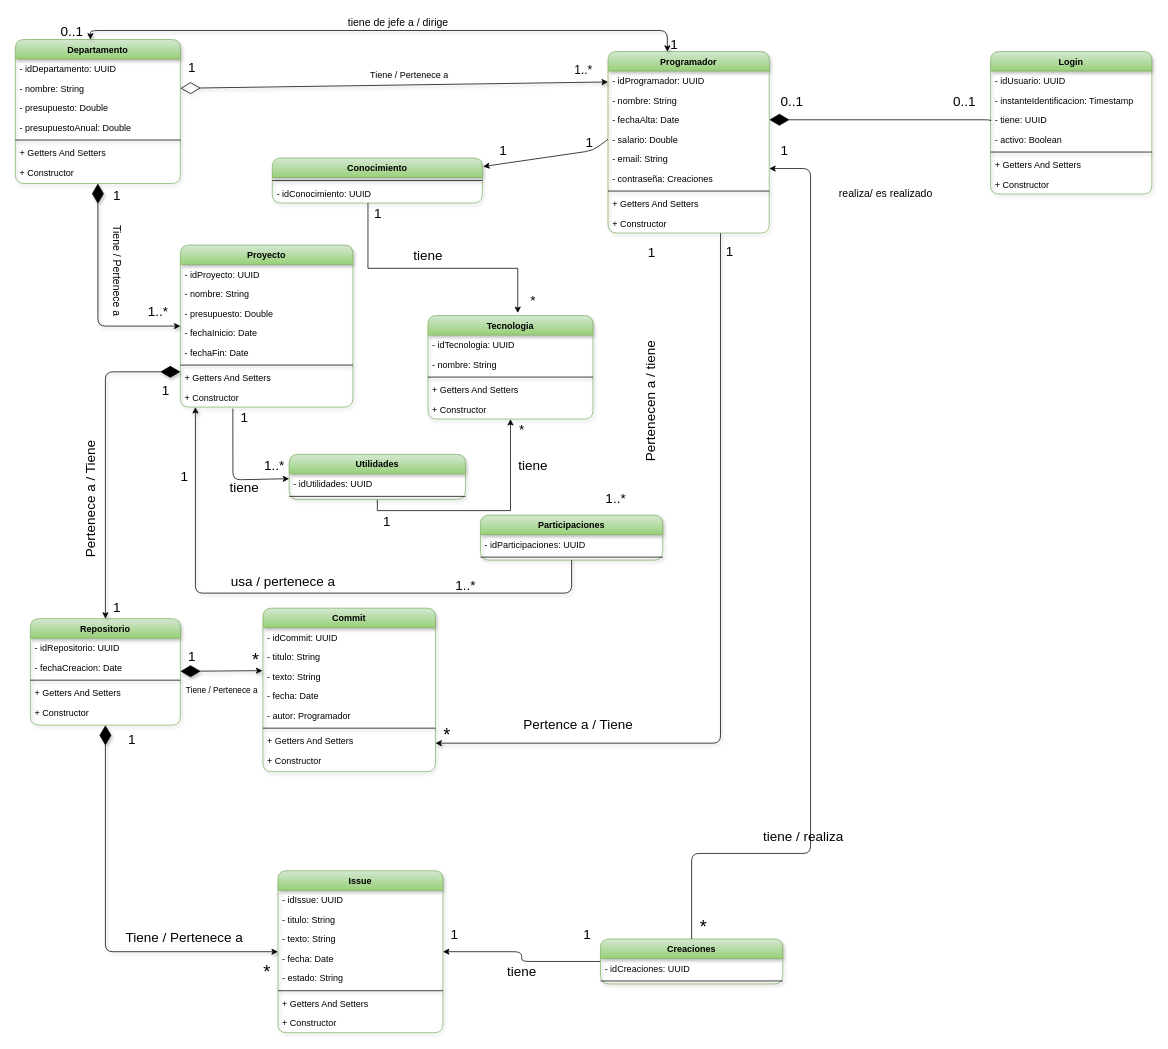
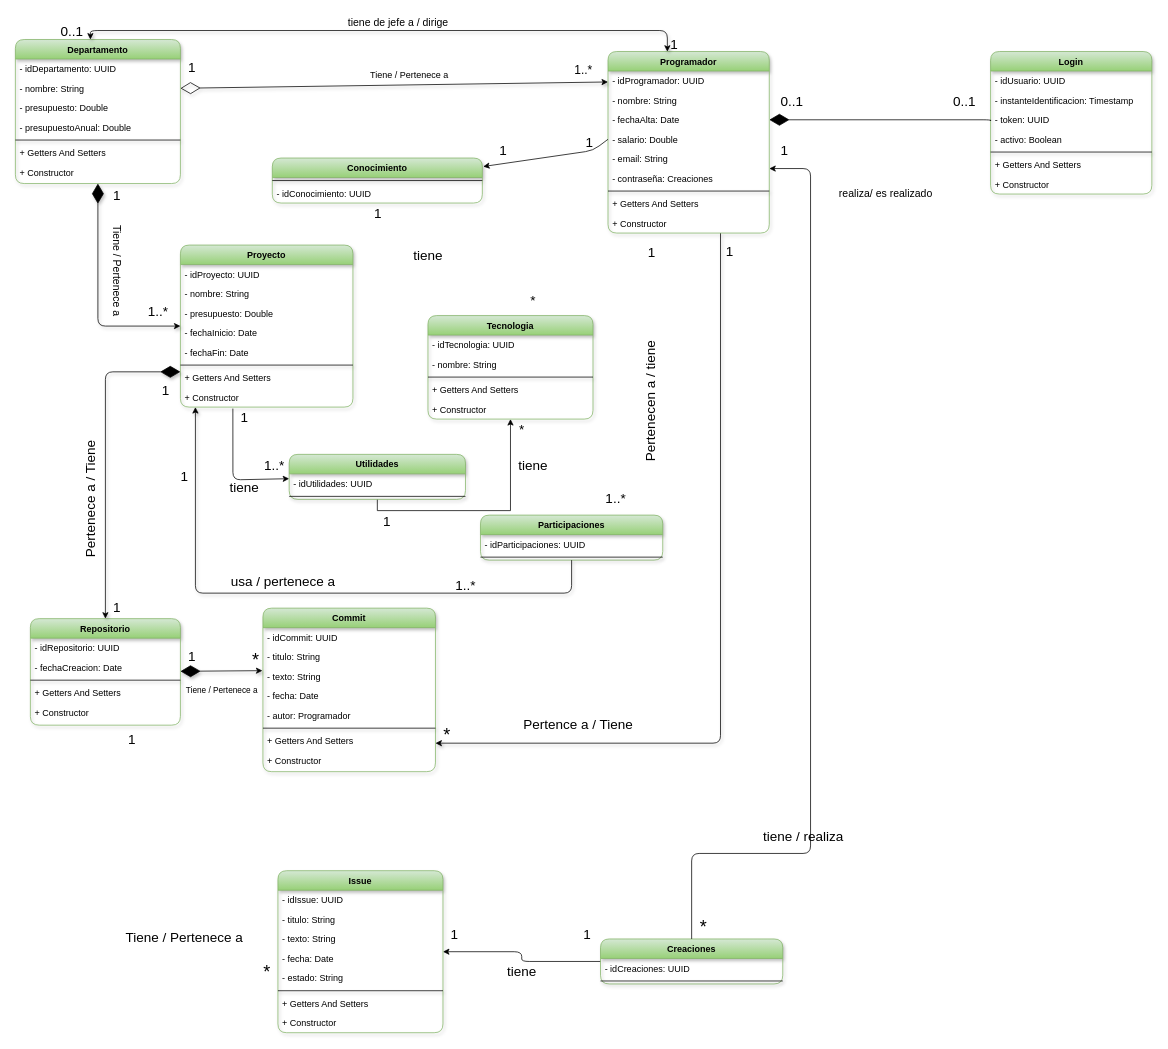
(1023, 120) -> (1024, 120)
(461, 268) -> none
(105, 930) -> none
